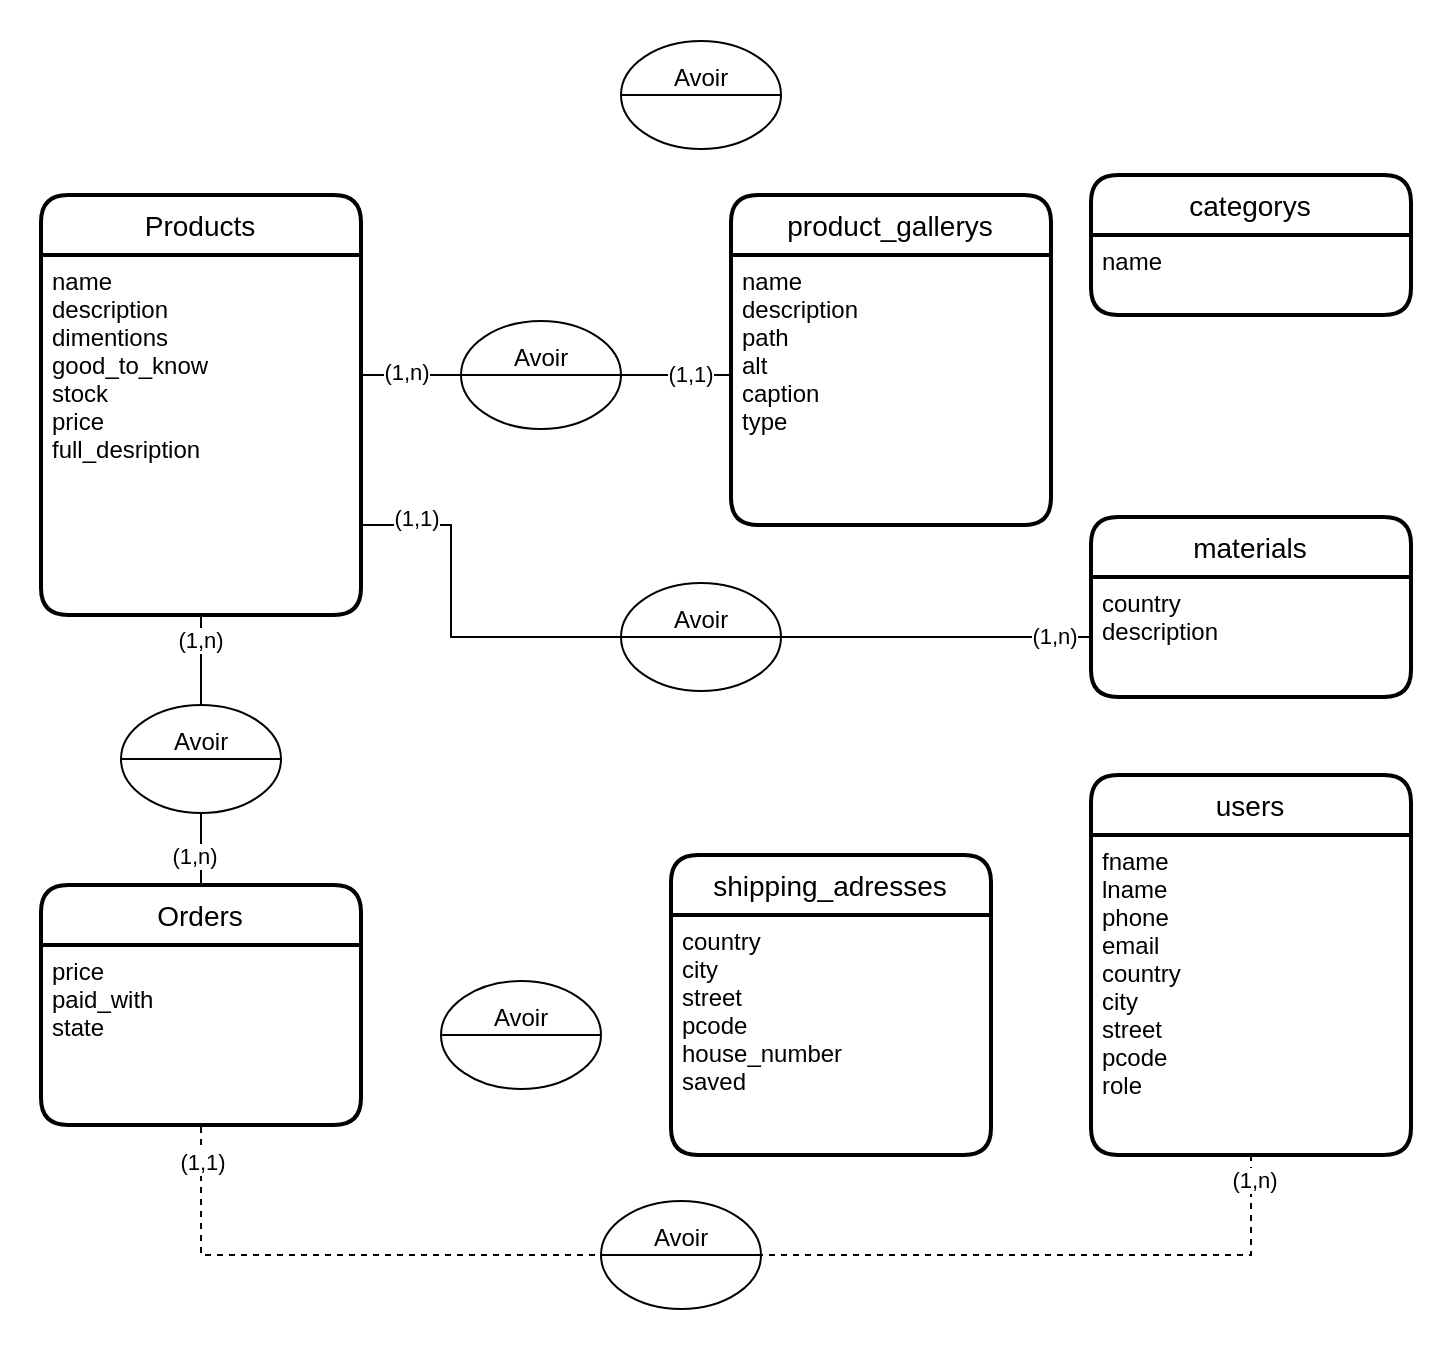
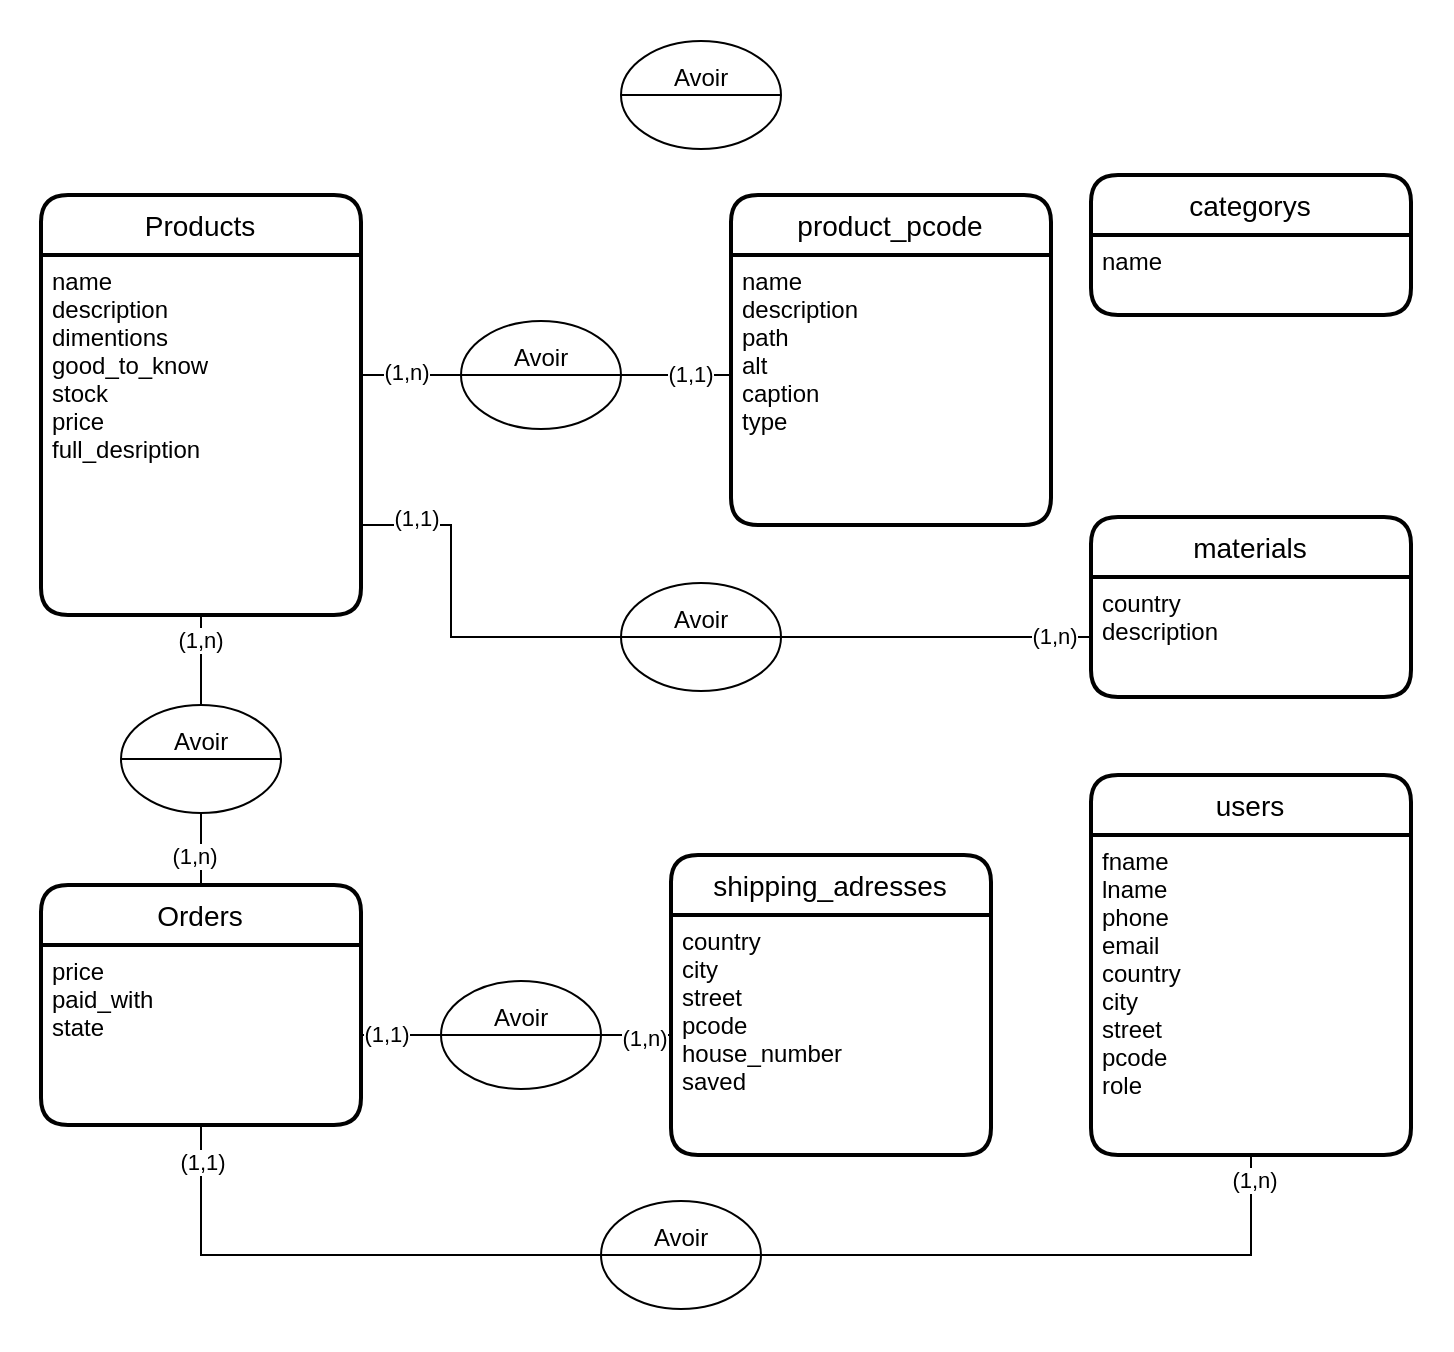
(890, 227) -> (890, 227)
none -> (417, 1035)
(1037, 1255) -> (1037, 1255)
